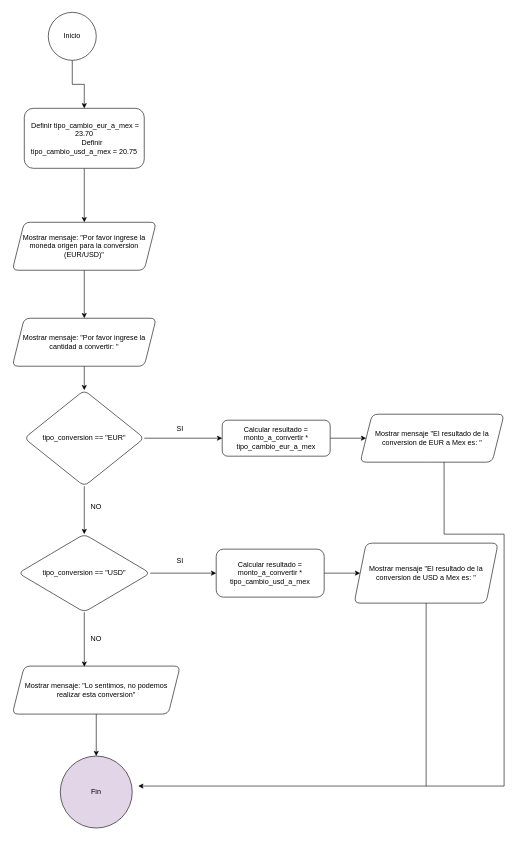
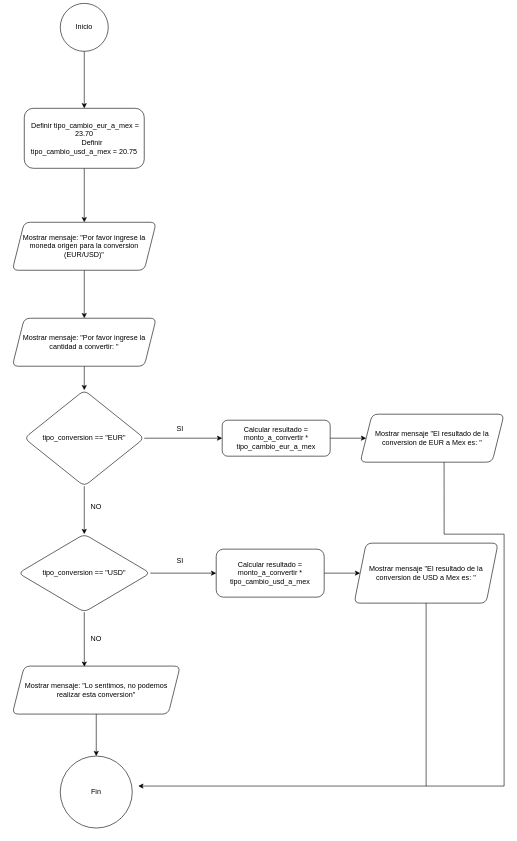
(72, 36) -> (84, 27)
(96, 792) -> (96, 792)
